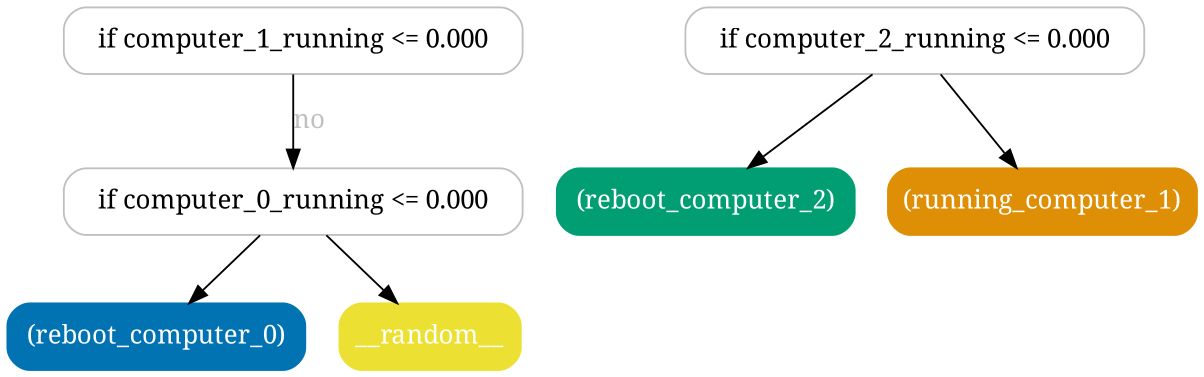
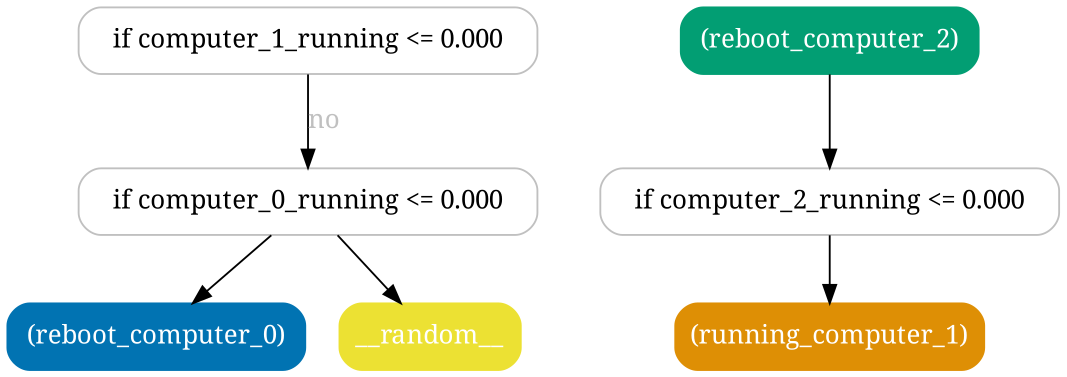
(818, 115) -> (830, 112)
